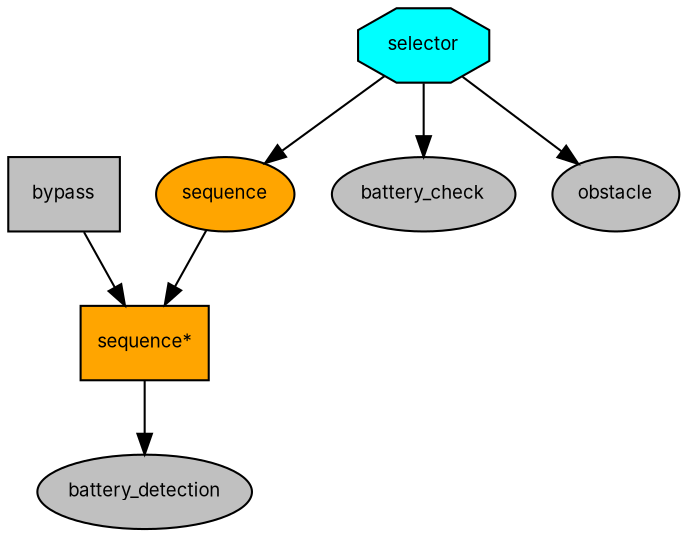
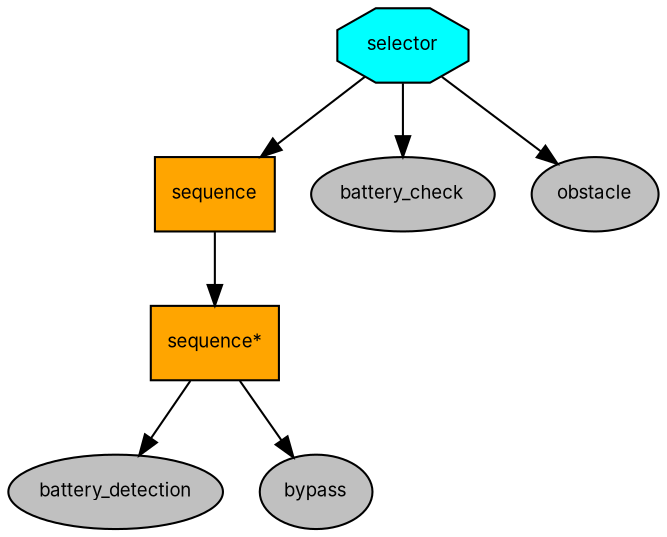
(64, 194) -> (316, 492)
(225, 194) -> (215, 194)
(99, 260) -> (261, 411)
